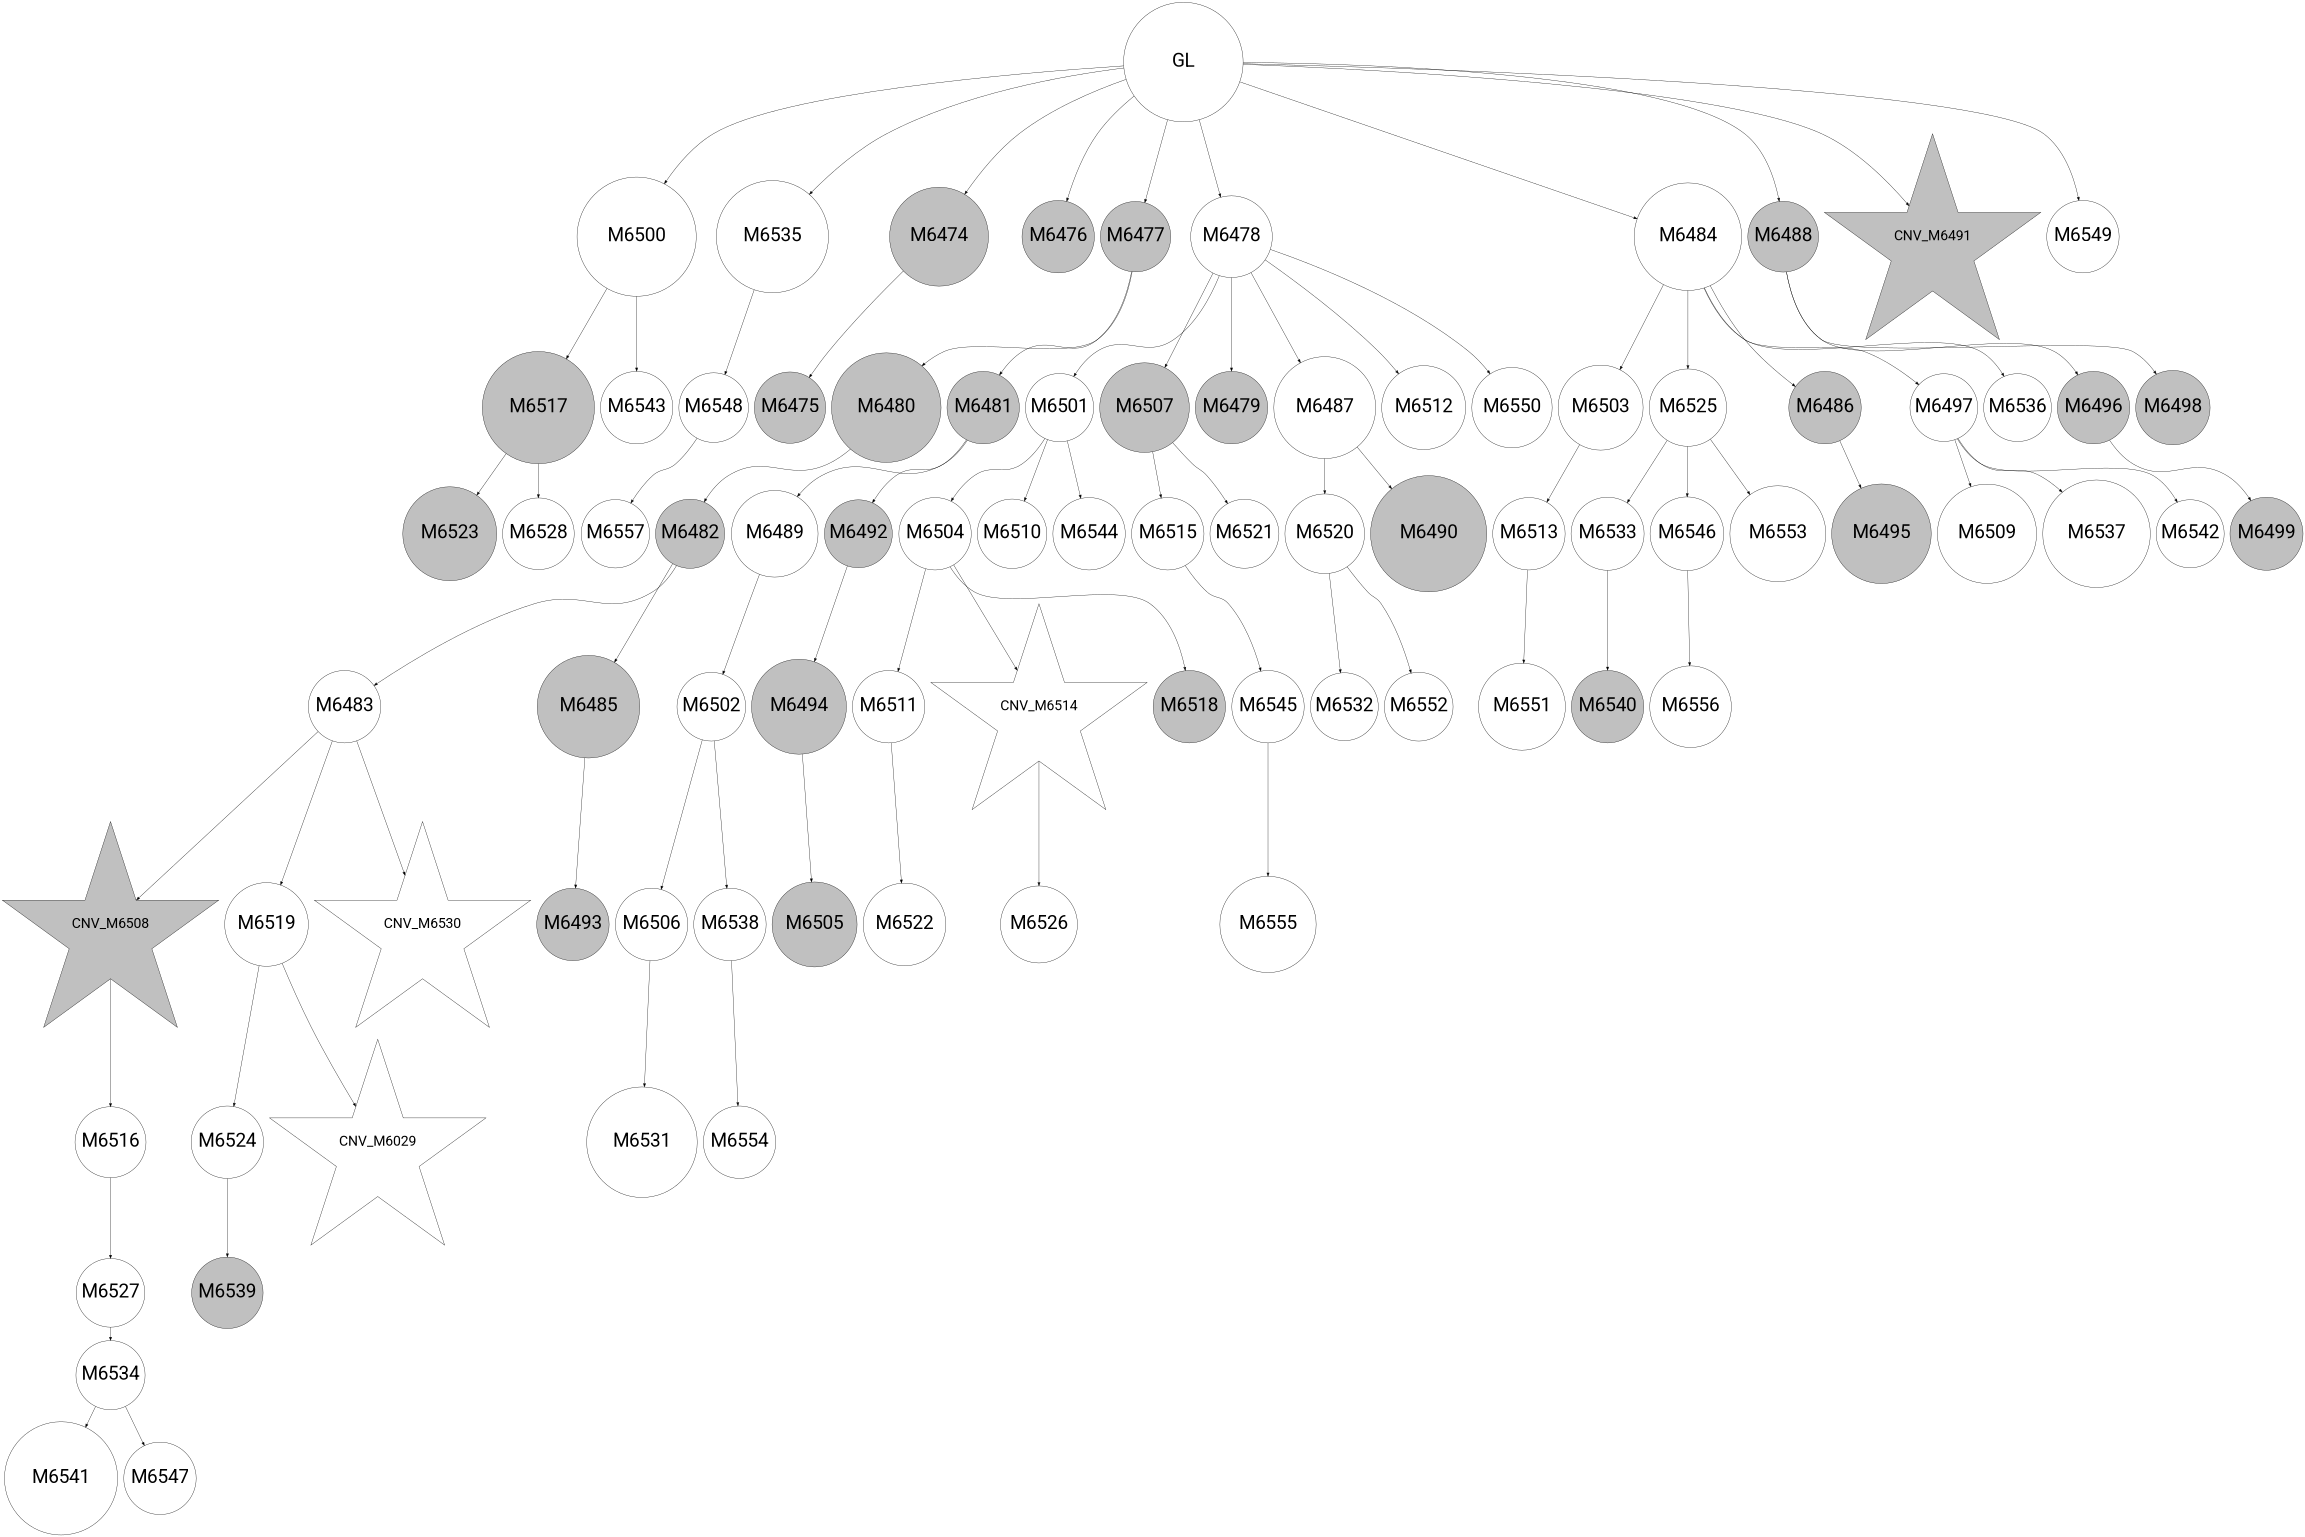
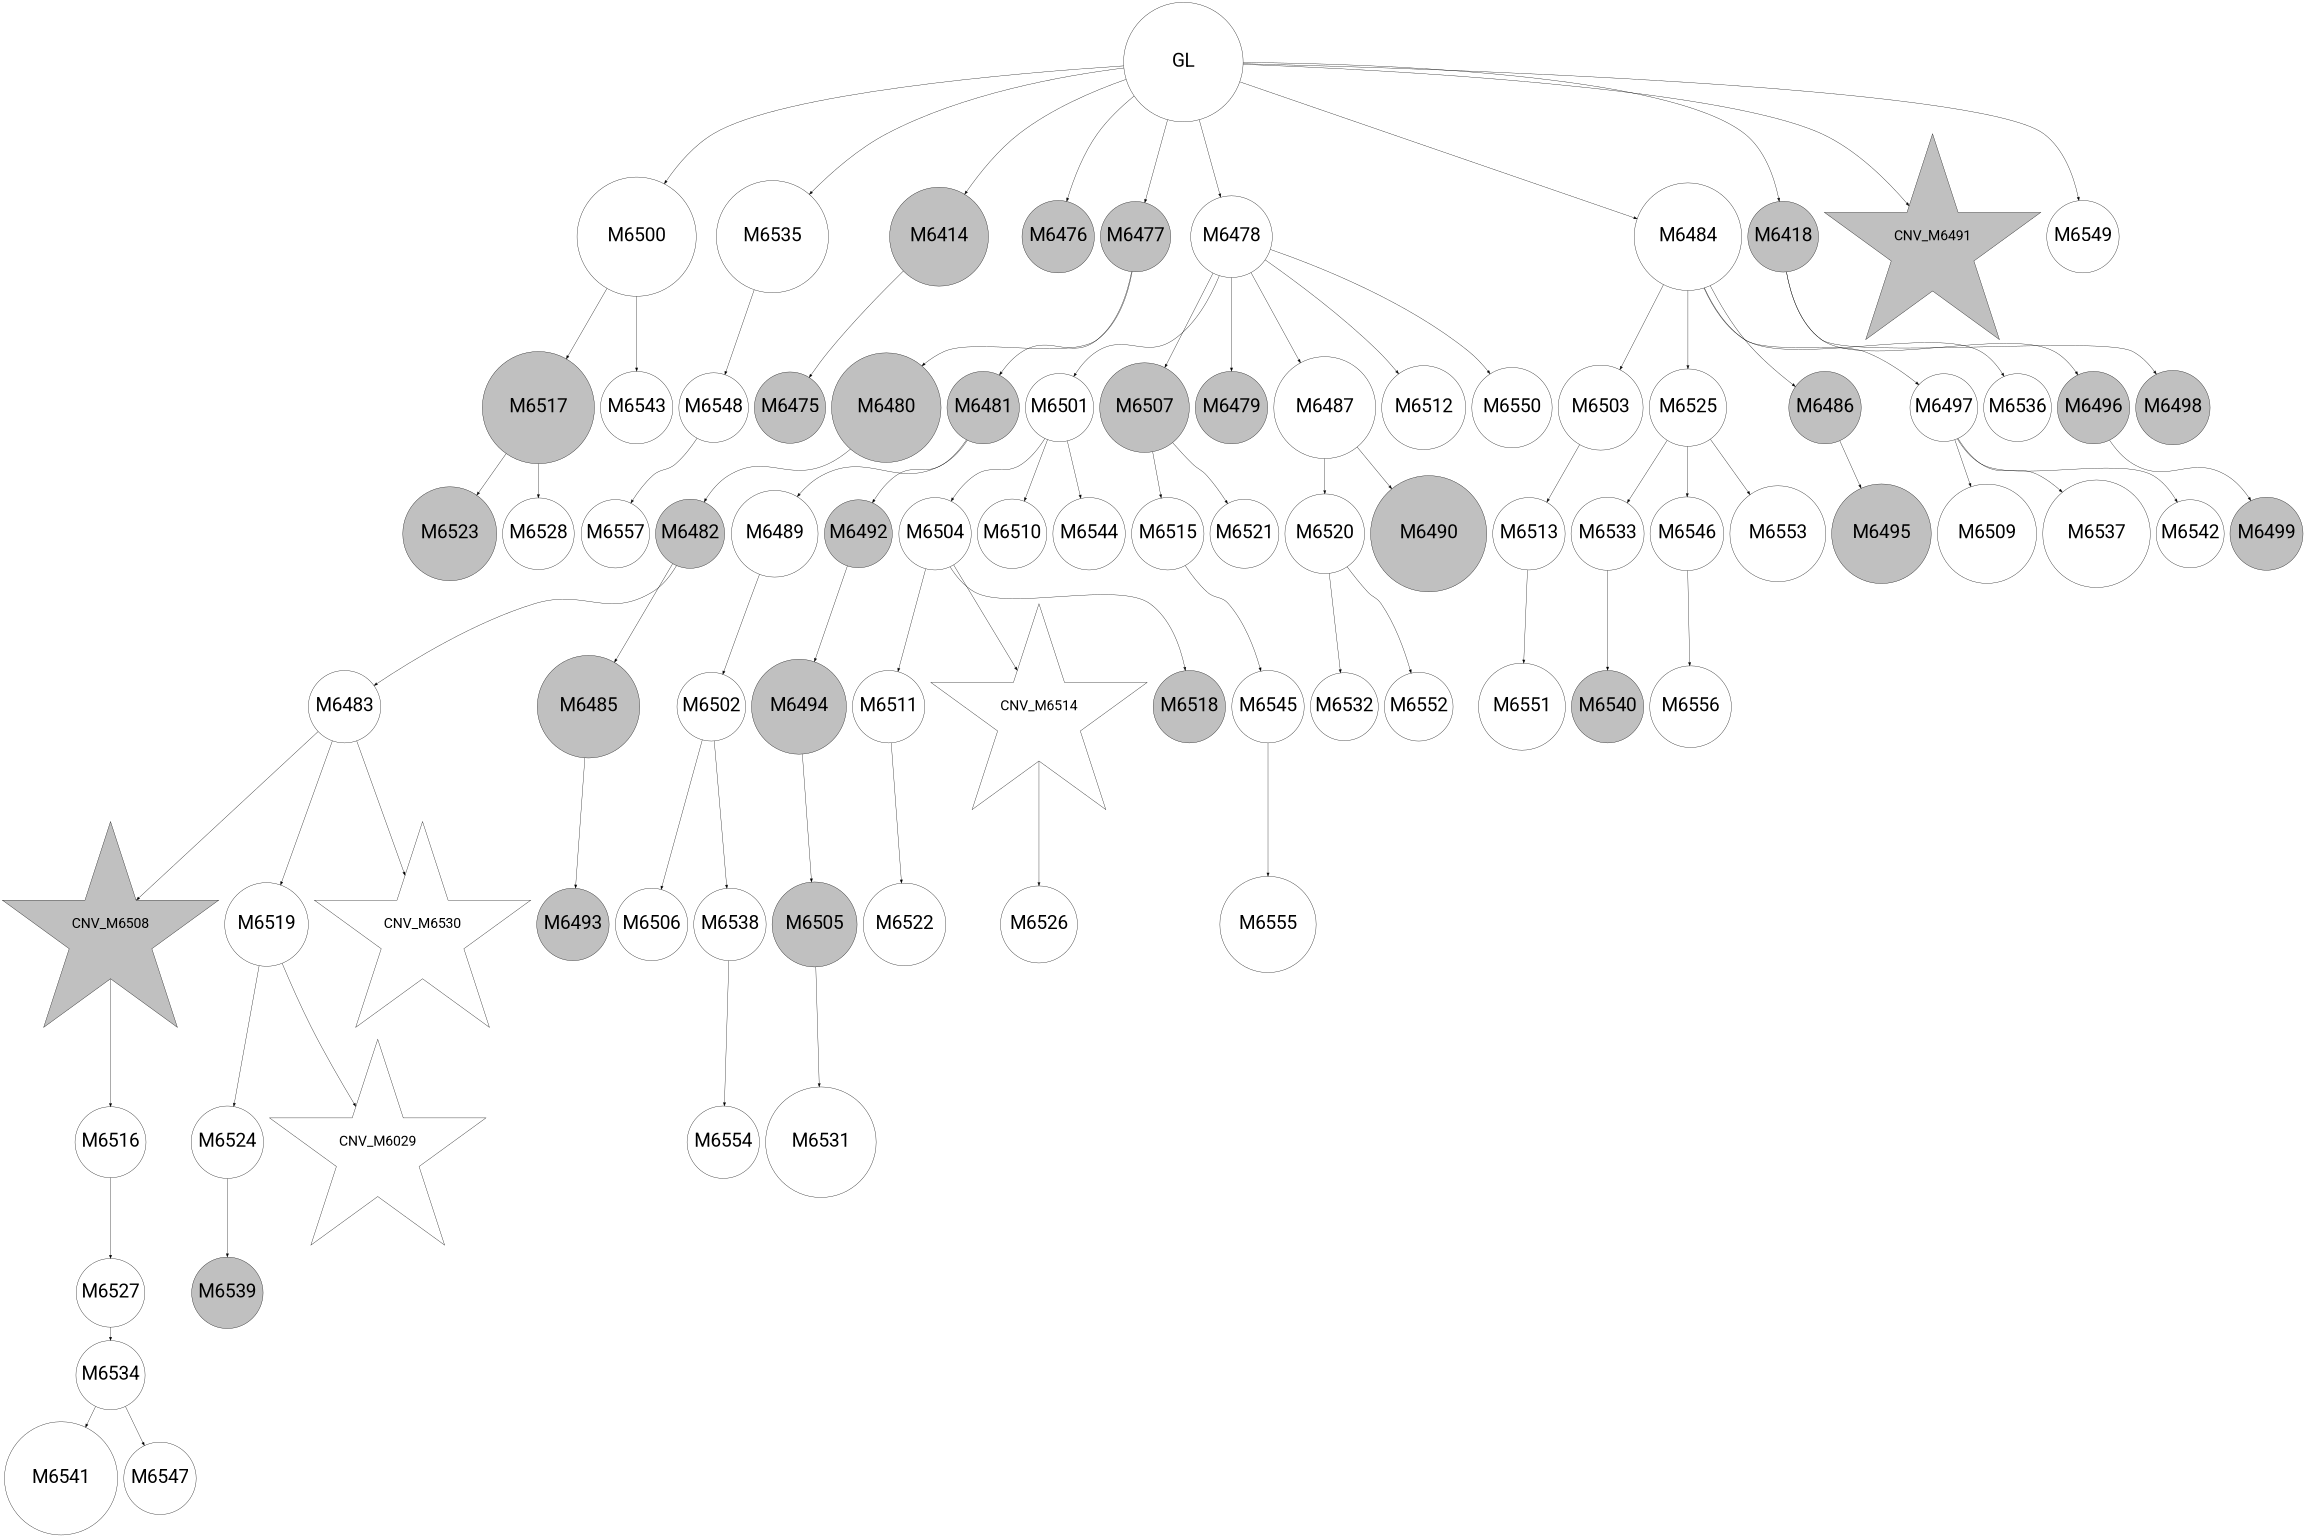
(939, 237) -> (939, 237)
(1783, 237) -> (1783, 237)
(647, 1022) -> (817, 1025)
